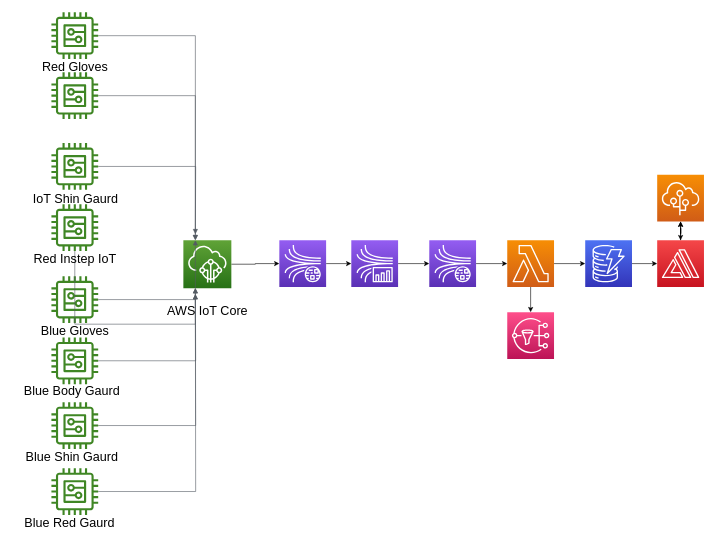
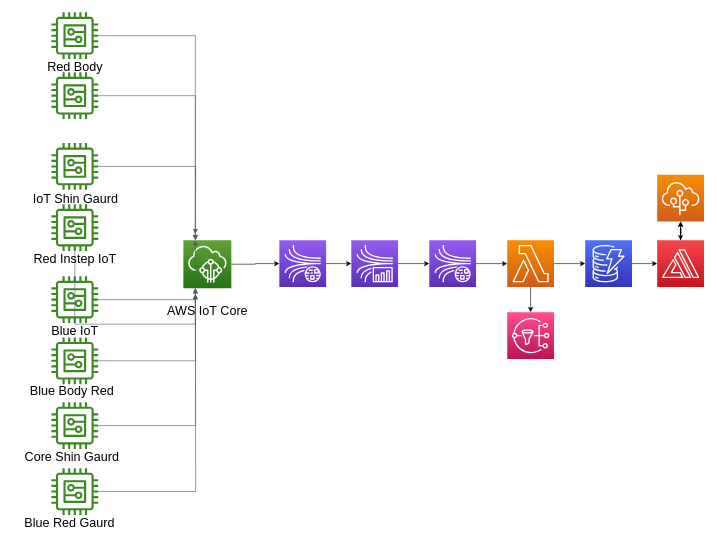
(75, 66) -> (75, 66)
(75, 330) -> (75, 330)
(72, 390) -> (72, 390)
(72, 456) -> (72, 456)
